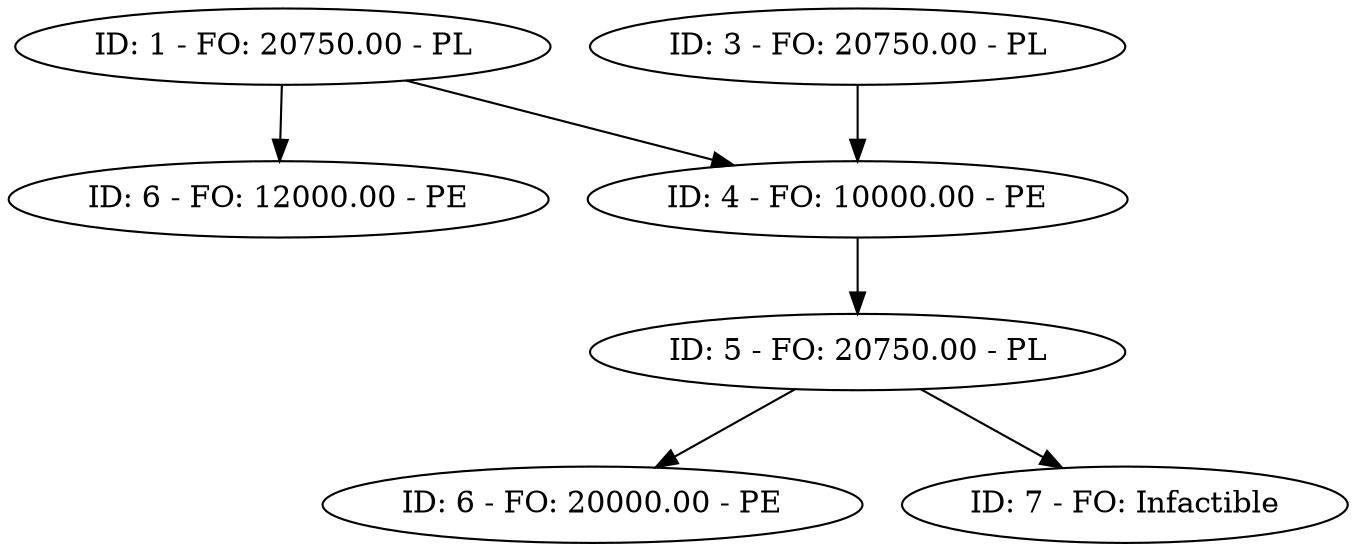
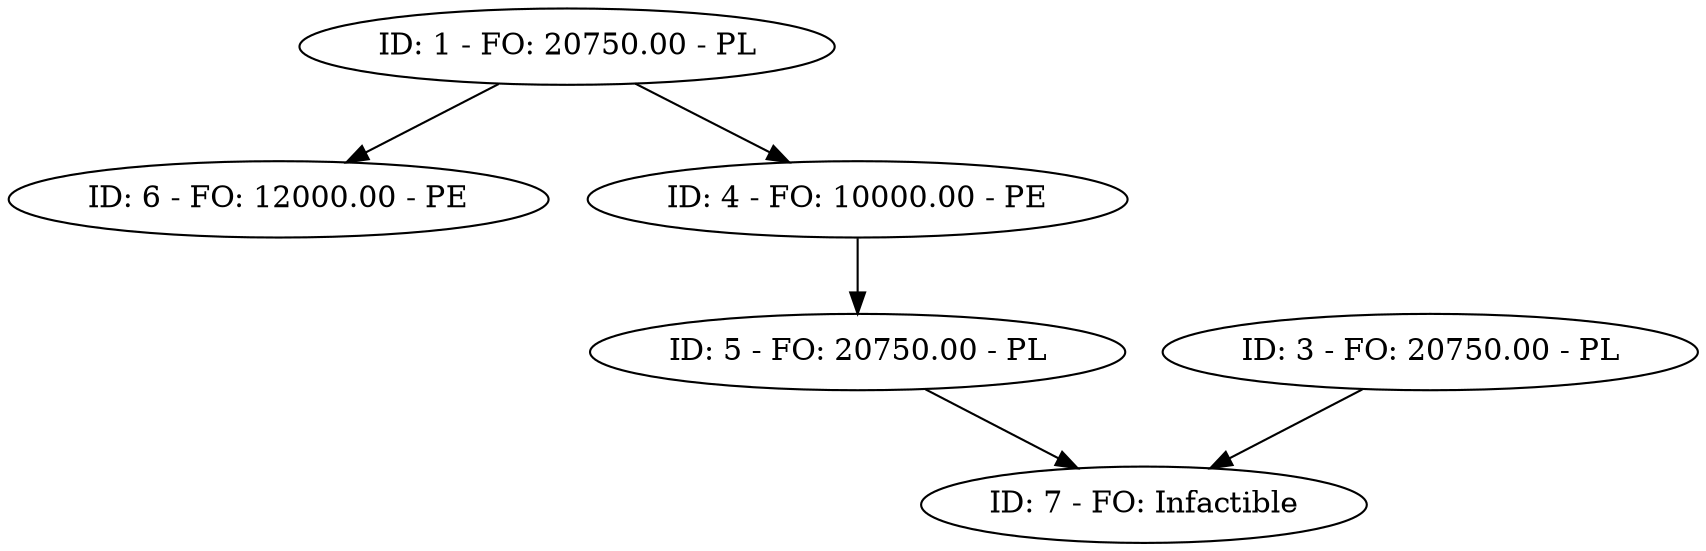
(858, 113) -> (1296, 424)
(593, 505) -> none
